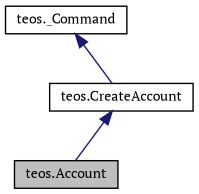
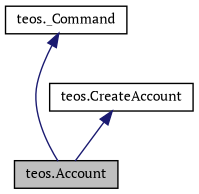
(98, 64) -> (36, 104)
